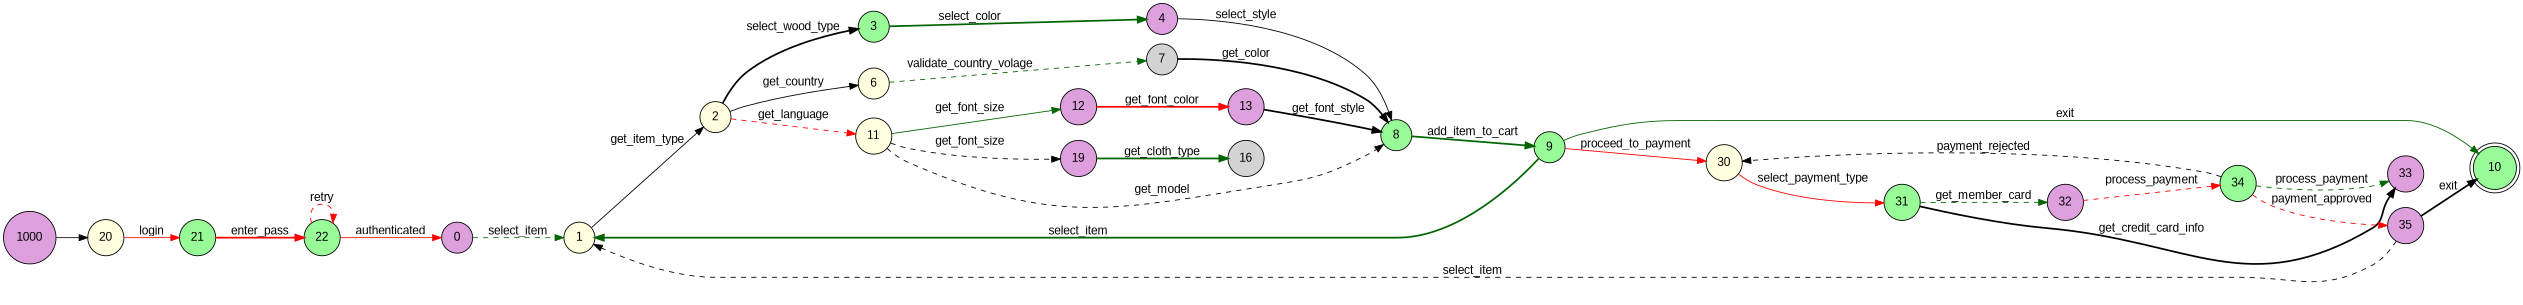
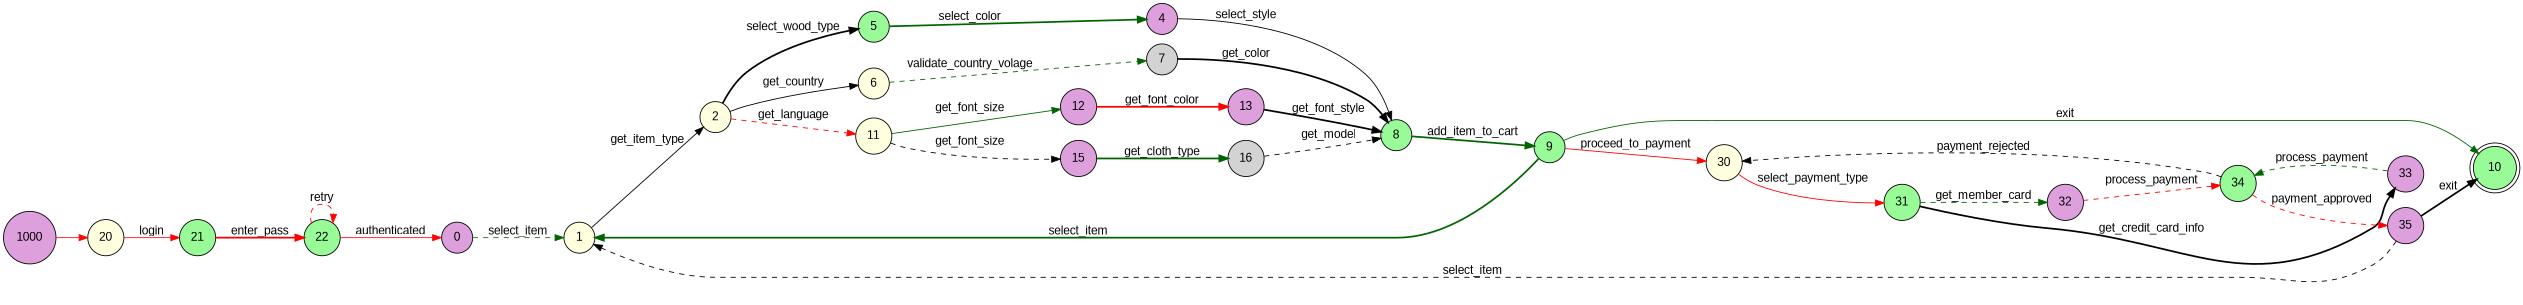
(874, 27) -> (874, 27)
(1079, 158) -> (1079, 158)
(2318, 190) -> (2325, 165)
(1130, 206) -> (1318, 149)
(68, 238) -> (68, 238)
